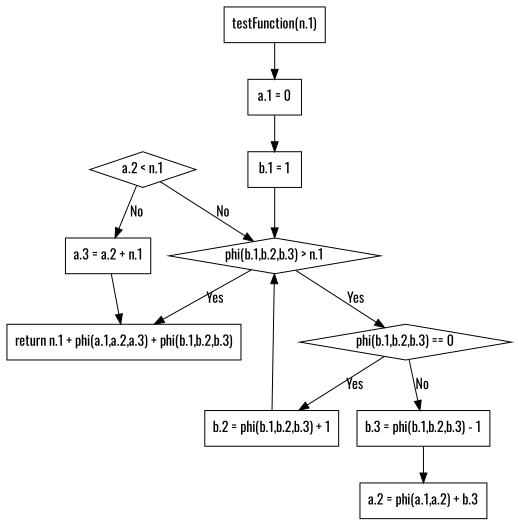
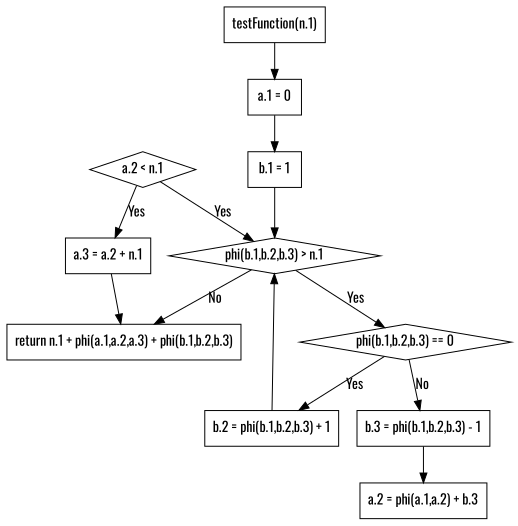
(137, 213) -> (137, 213)
(223, 213) -> (223, 213)
(215, 299) -> (215, 299)
